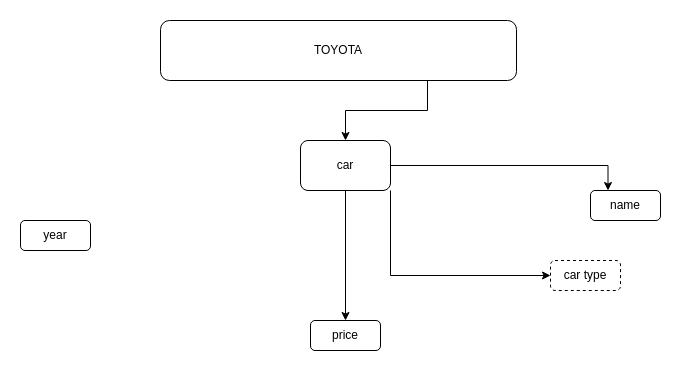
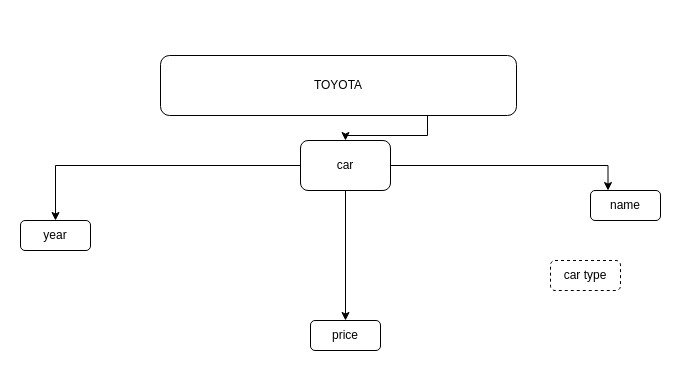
(339, 51) -> (339, 86)
none -> (155, 166)
(425, 276) -> none
